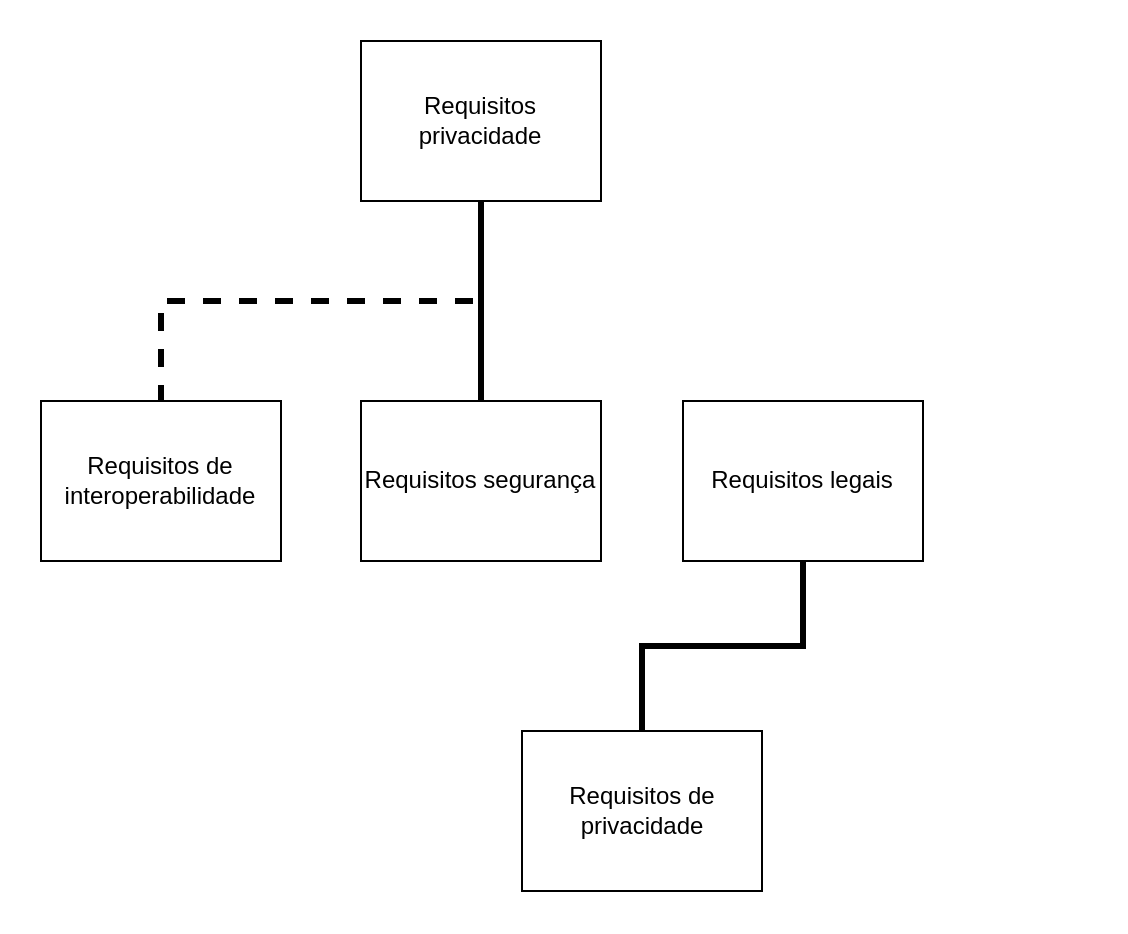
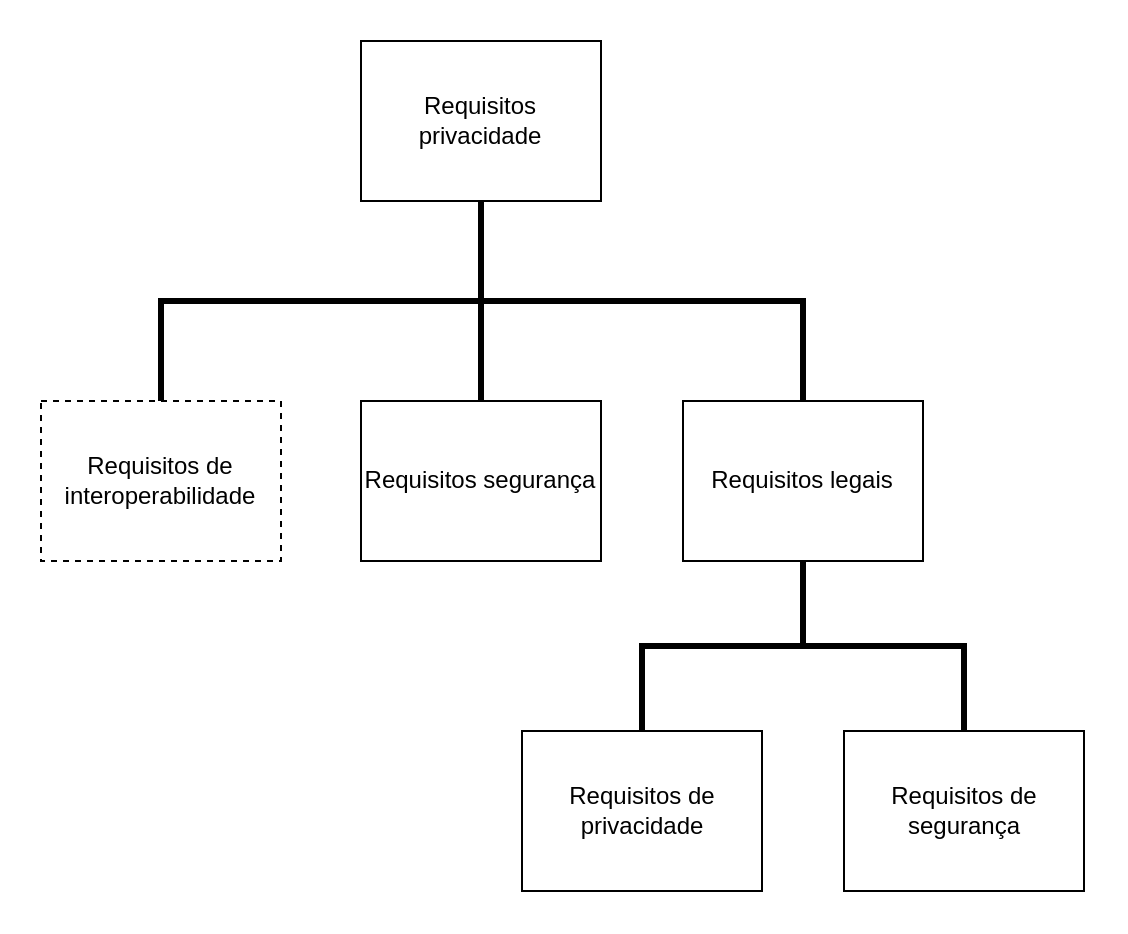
(446, 301) -> (446, 301)
none -> (694, 301)
(161, 481) -> (161, 481)
none -> (928, 646)
none -> (964, 811)
